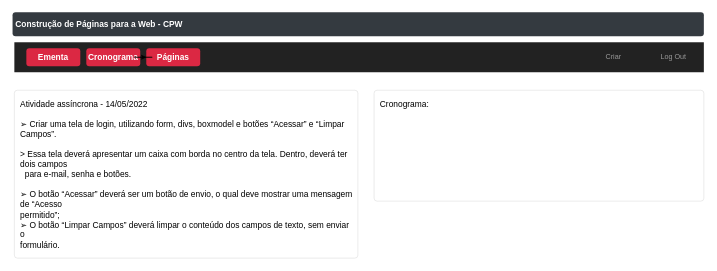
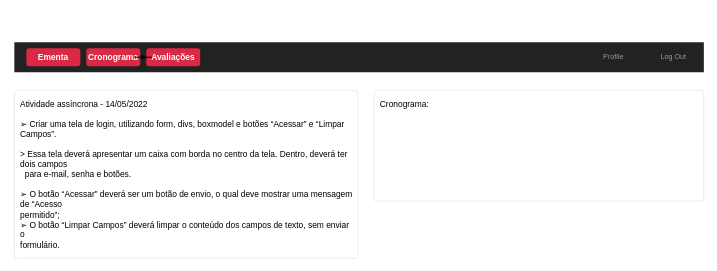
(358, 24) -> none
(173, 57) -> (173, 57)
(614, 57) -> (614, 57)
